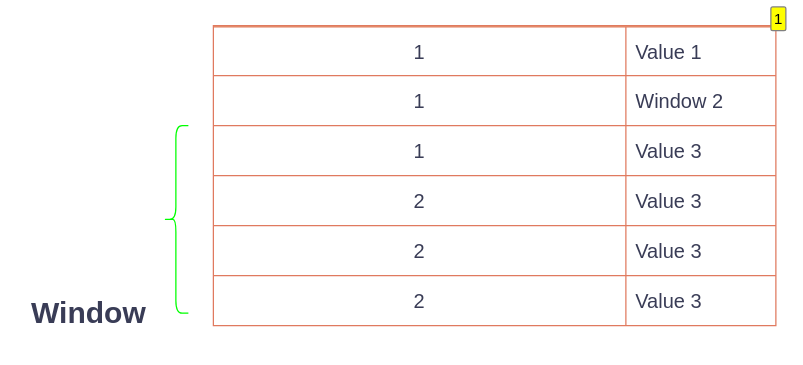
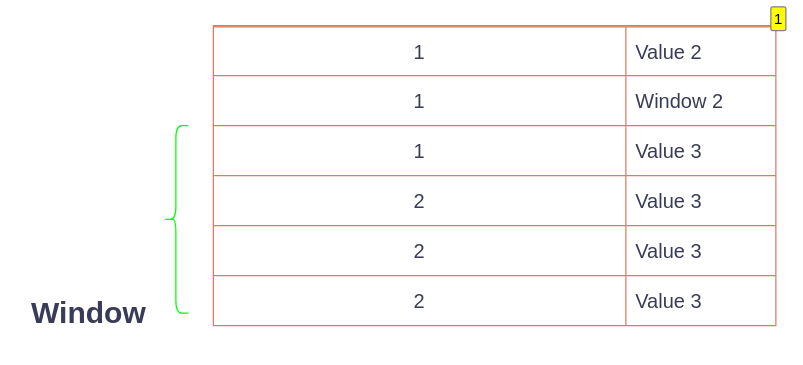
(670, 52) -> (670, 52)
